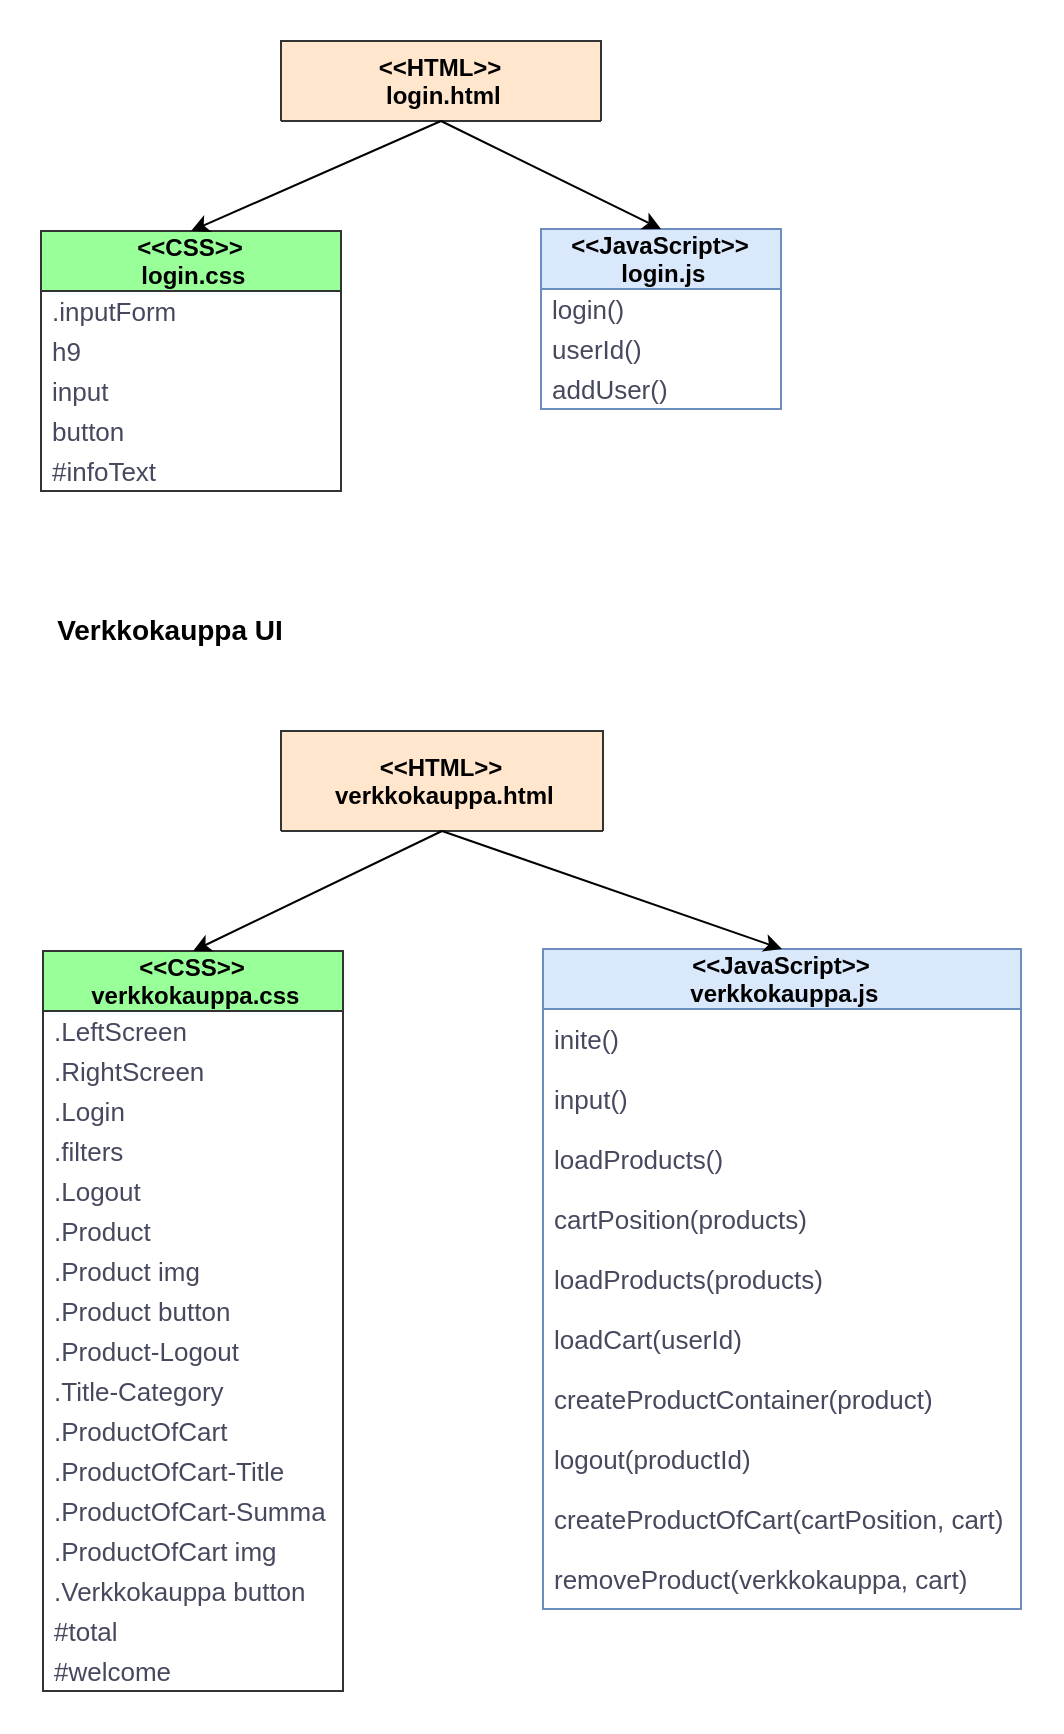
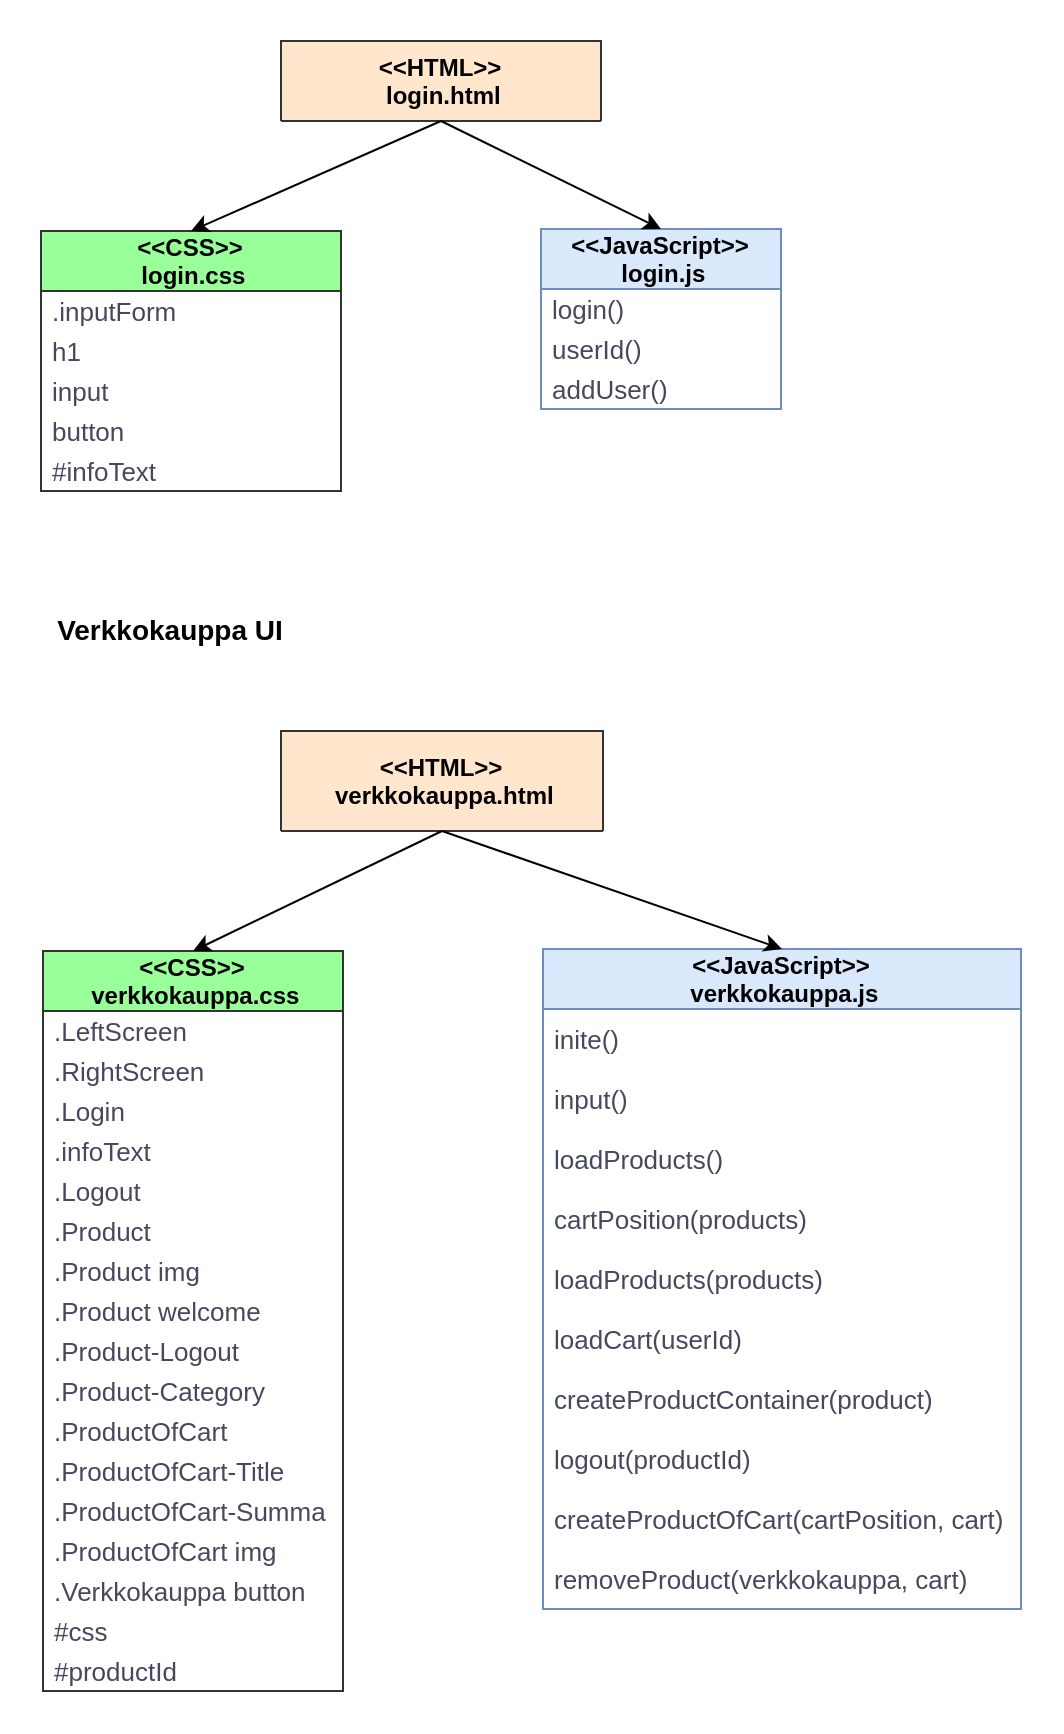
(67, 352) -> (67, 352)
(102, 1152) -> (113, 1152)
(156, 1312) -> (160, 1312)
(153, 1392) -> (174, 1392)
(94, 1632) -> (83, 1632)
(109, 1672) -> (127, 1672)
